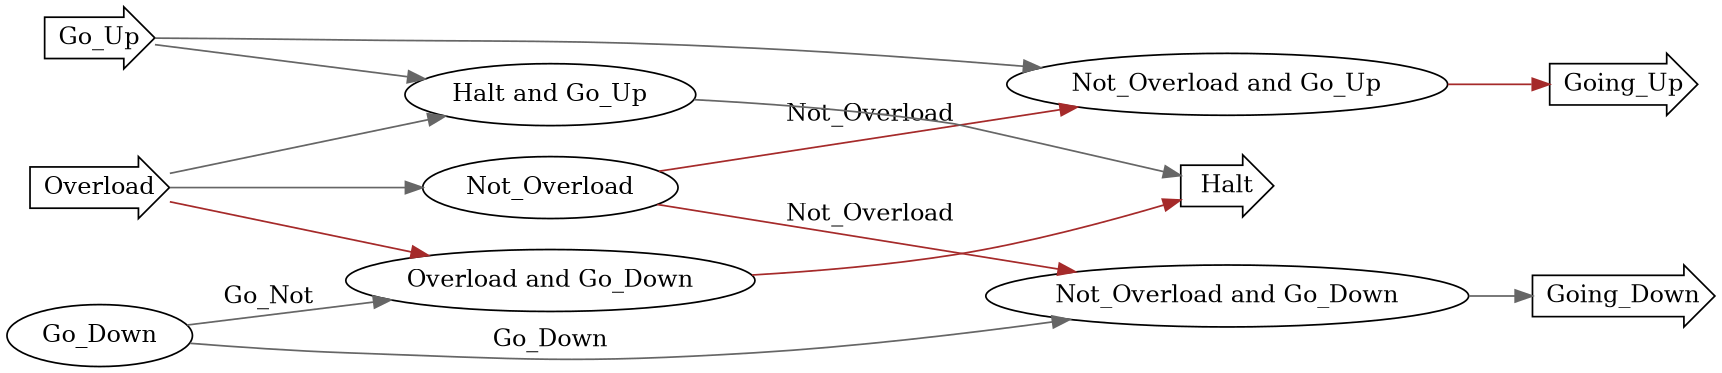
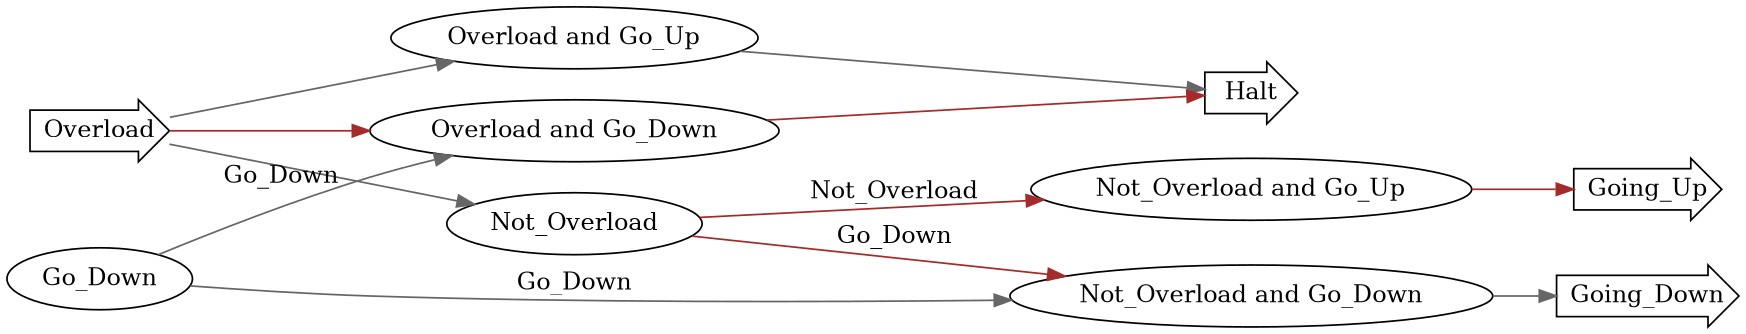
(100, 38) -> none
(550, 95) -> (574, 38)
(870, 214) -> (894, 237)
(269, 297) -> (281, 176)
